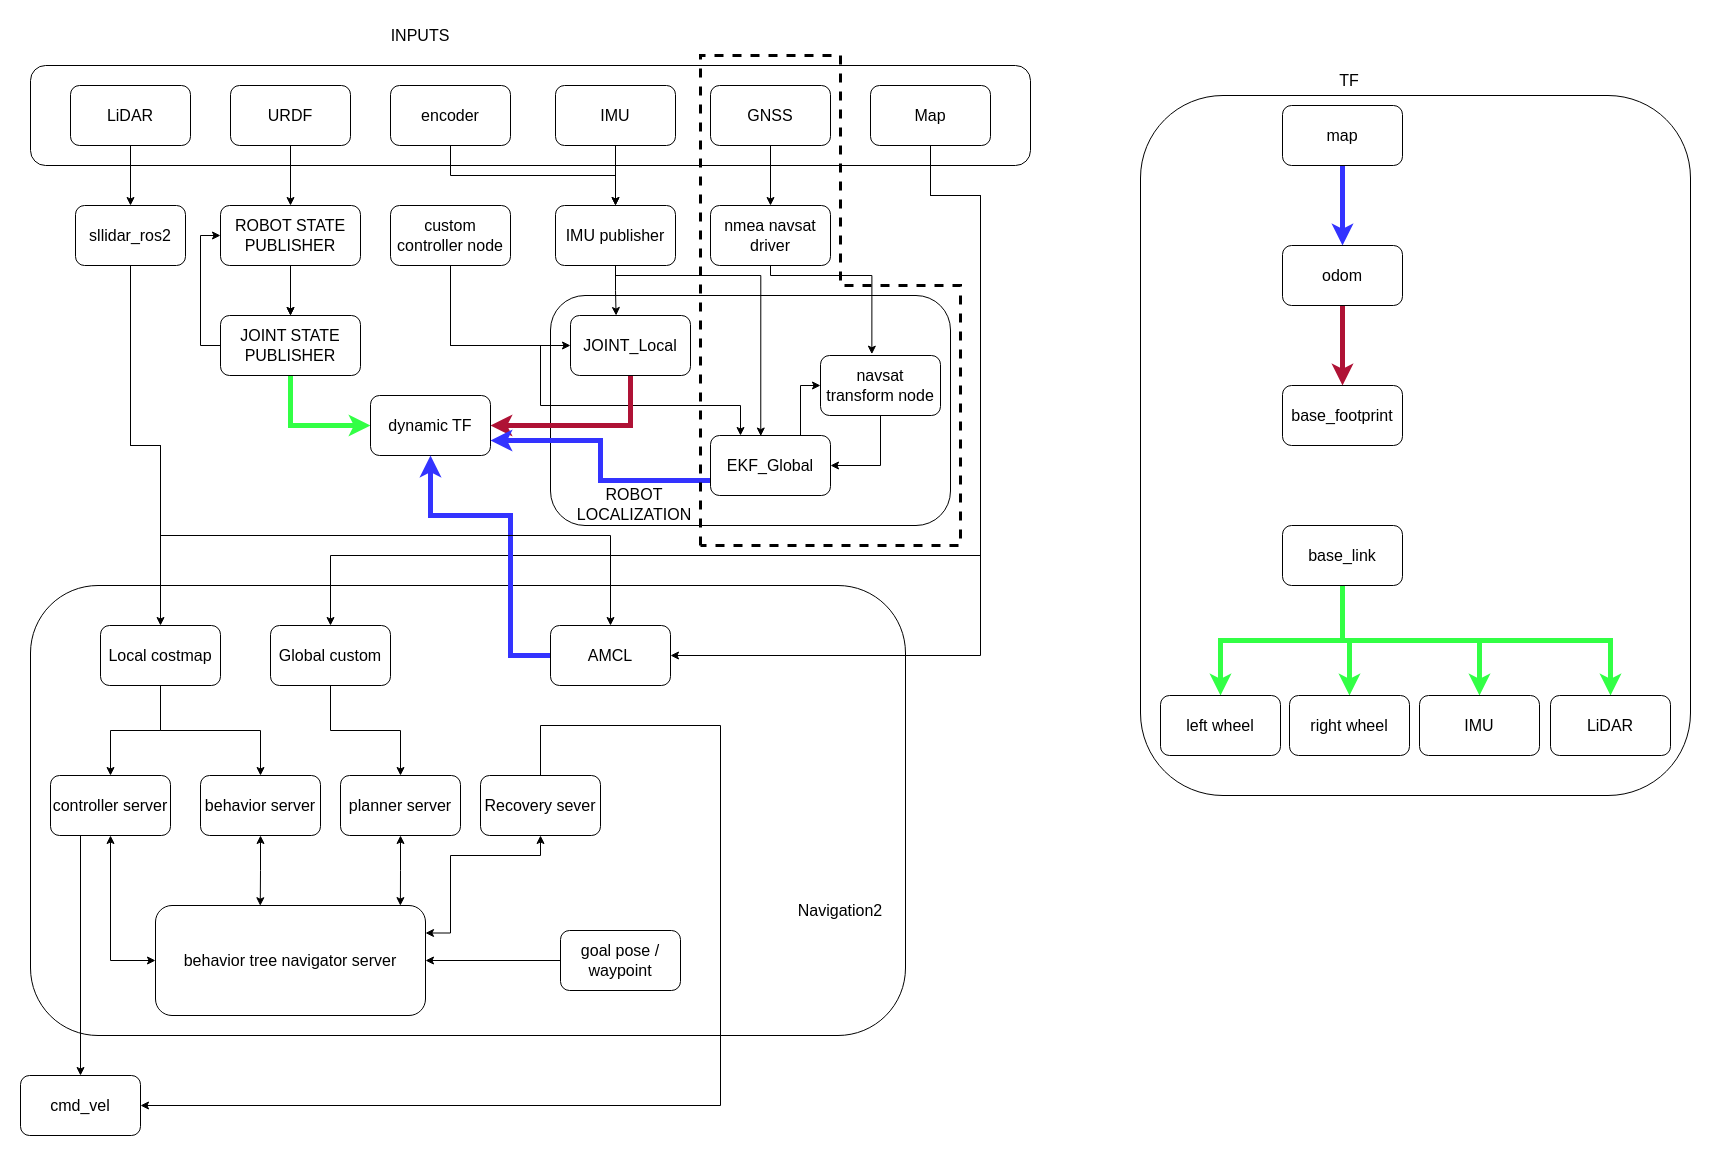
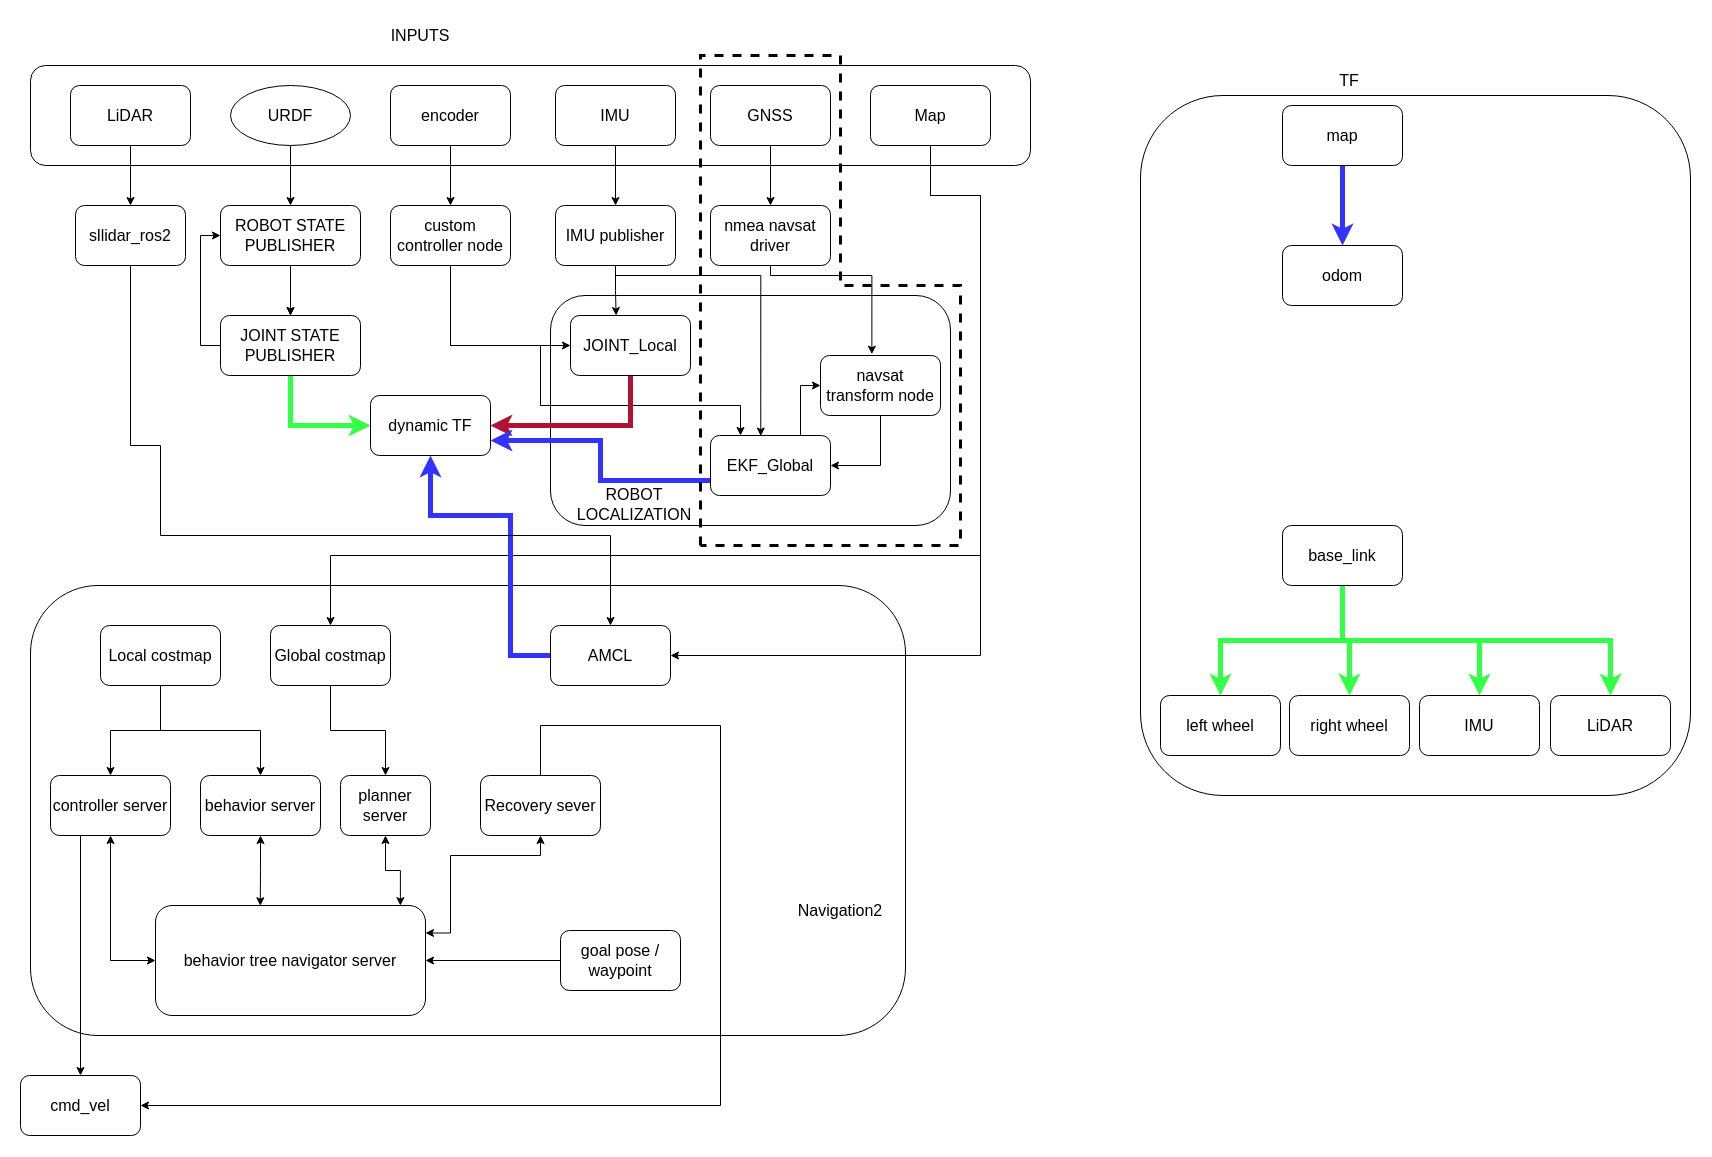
(291, 116) -> (291, 116)
(531, 176) -> (451, 186)
(1343, 339) -> none
(1343, 416) -> none
(161, 578) -> none
(331, 656) -> (331, 656)
(401, 806) -> (386, 806)
